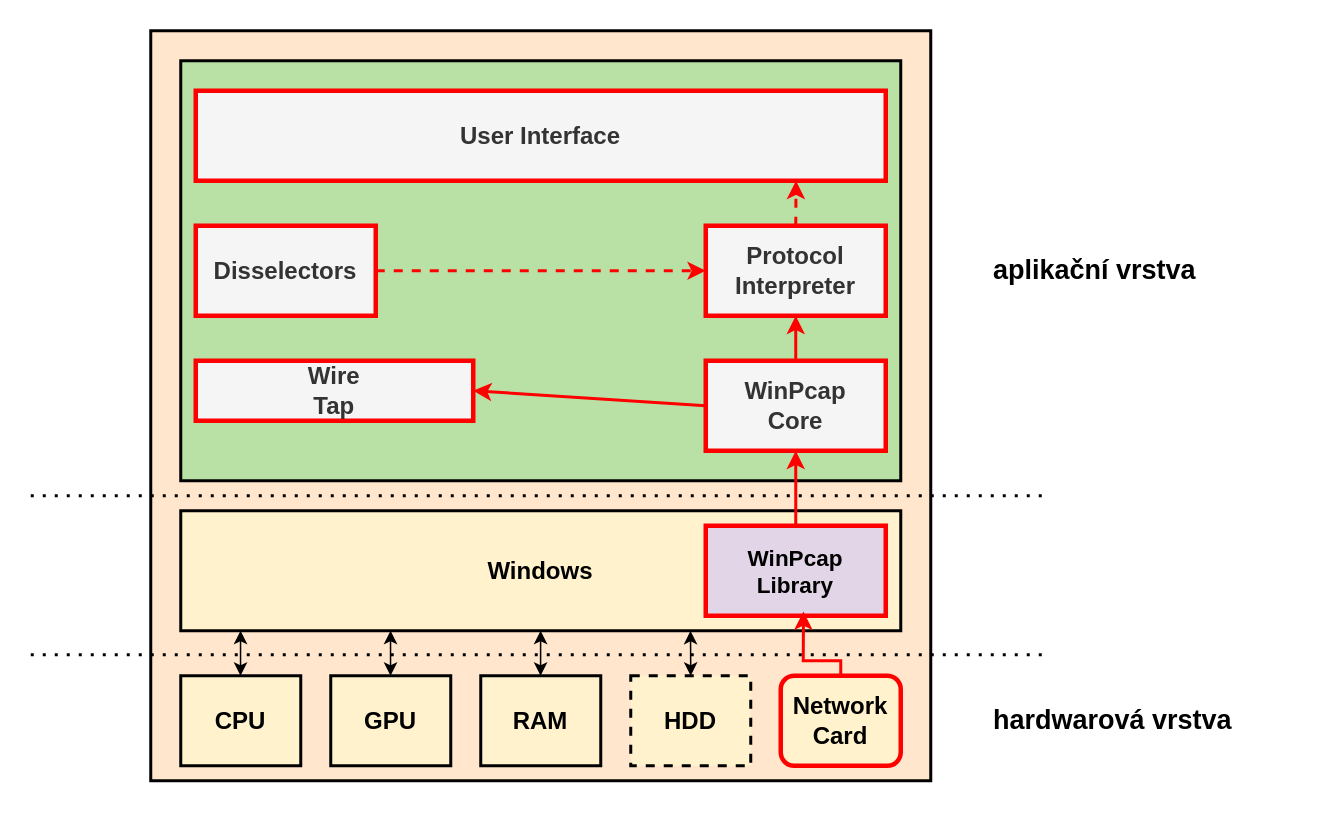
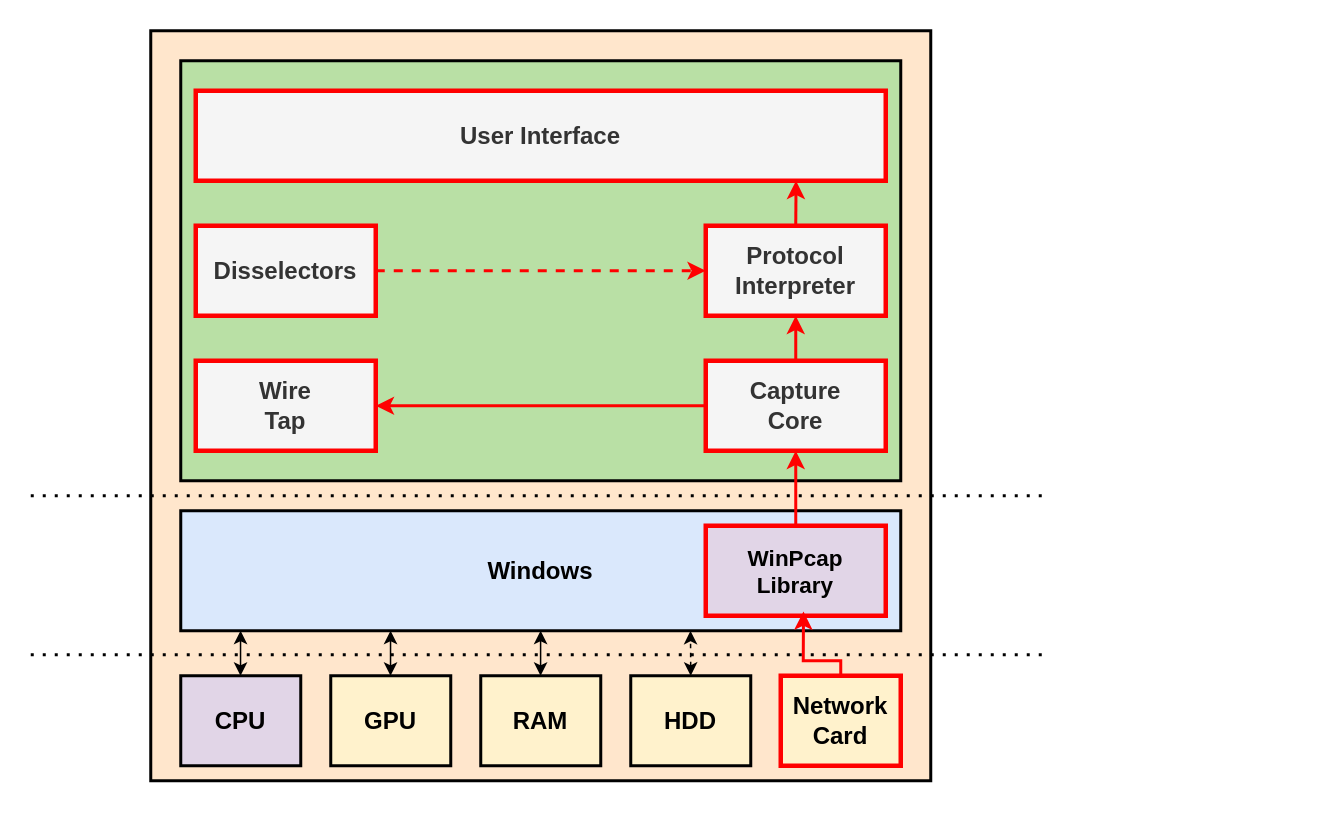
(796, 206) -> (796, 206)
(1141, 271) -> none
(335, 391) -> (286, 406)
(796, 406) -> (796, 406)
(541, 571) -> (541, 571)
(691, 652) -> (691, 652)
(241, 721) -> (241, 721)
(691, 721) -> (691, 721)
(841, 721) -> (841, 721)
(1141, 721) -> none
